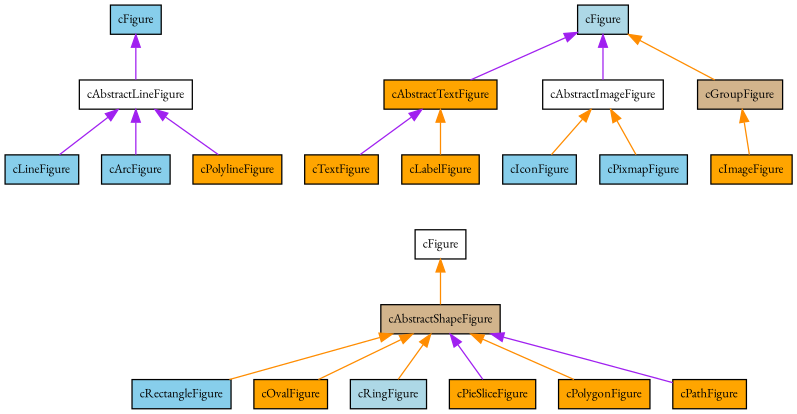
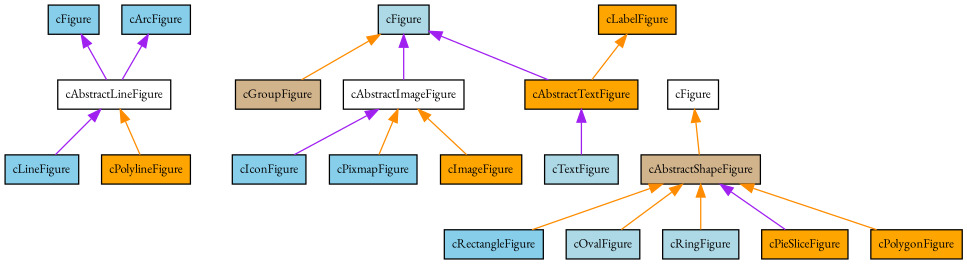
(192, 136) -> (133, 138)
(567, 137) -> (331, 135)
(136, 138) -> (132, 63)
(440, 138) -> (605, 62)
(747, 138) -> (447, 137)
(341, 169) -> (581, 169)
(291, 394) -> (603, 244)
(710, 394) -> none
